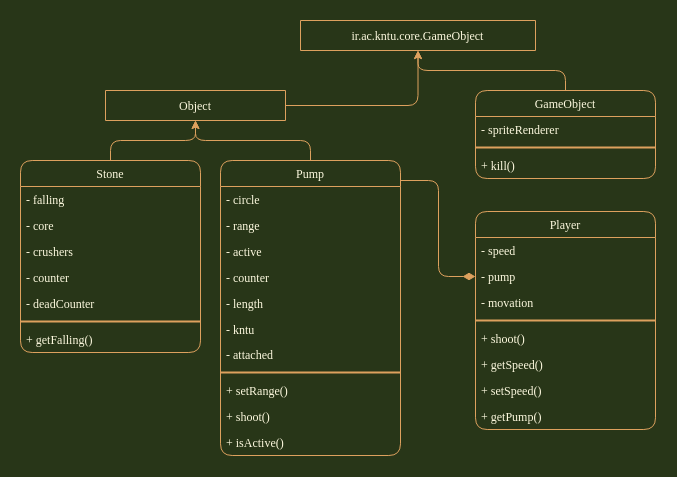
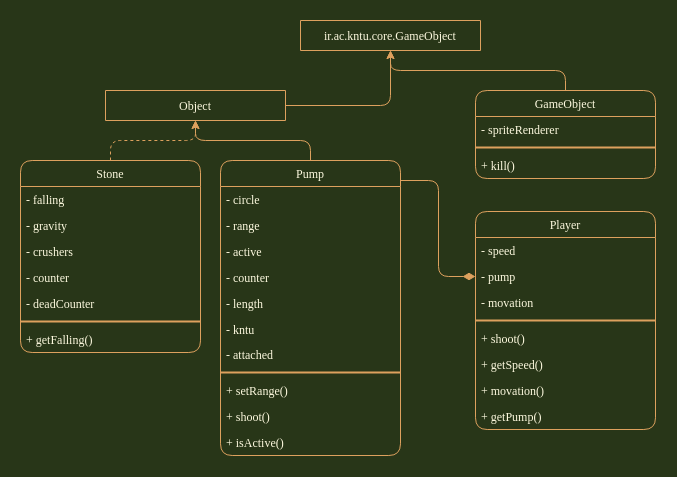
(418, 36) -> (391, 36)
(147, 141) -> (147, 141)
(45, 226) -> (53, 226)
(520, 391) -> (518, 391)
